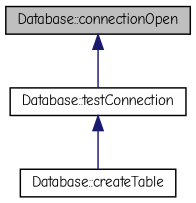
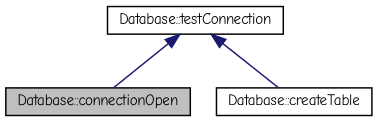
(98, 69) -> (141, 66)
